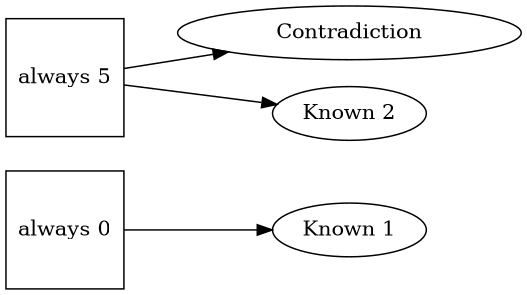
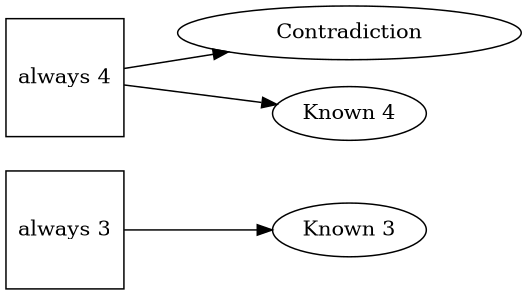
(65, 78) -> (65, 78)
(349, 113) -> (349, 113)
(65, 230) -> (65, 230)
(349, 230) -> (349, 230)
